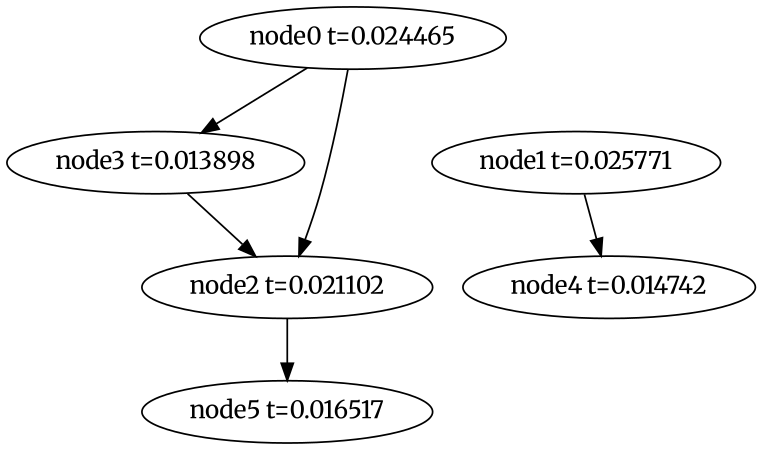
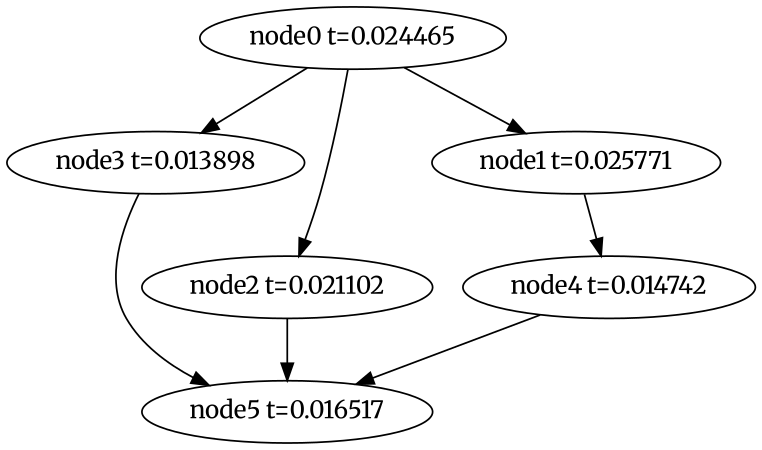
none -> (457, 96)
(215, 219) -> (119, 300)
none -> (456, 346)
